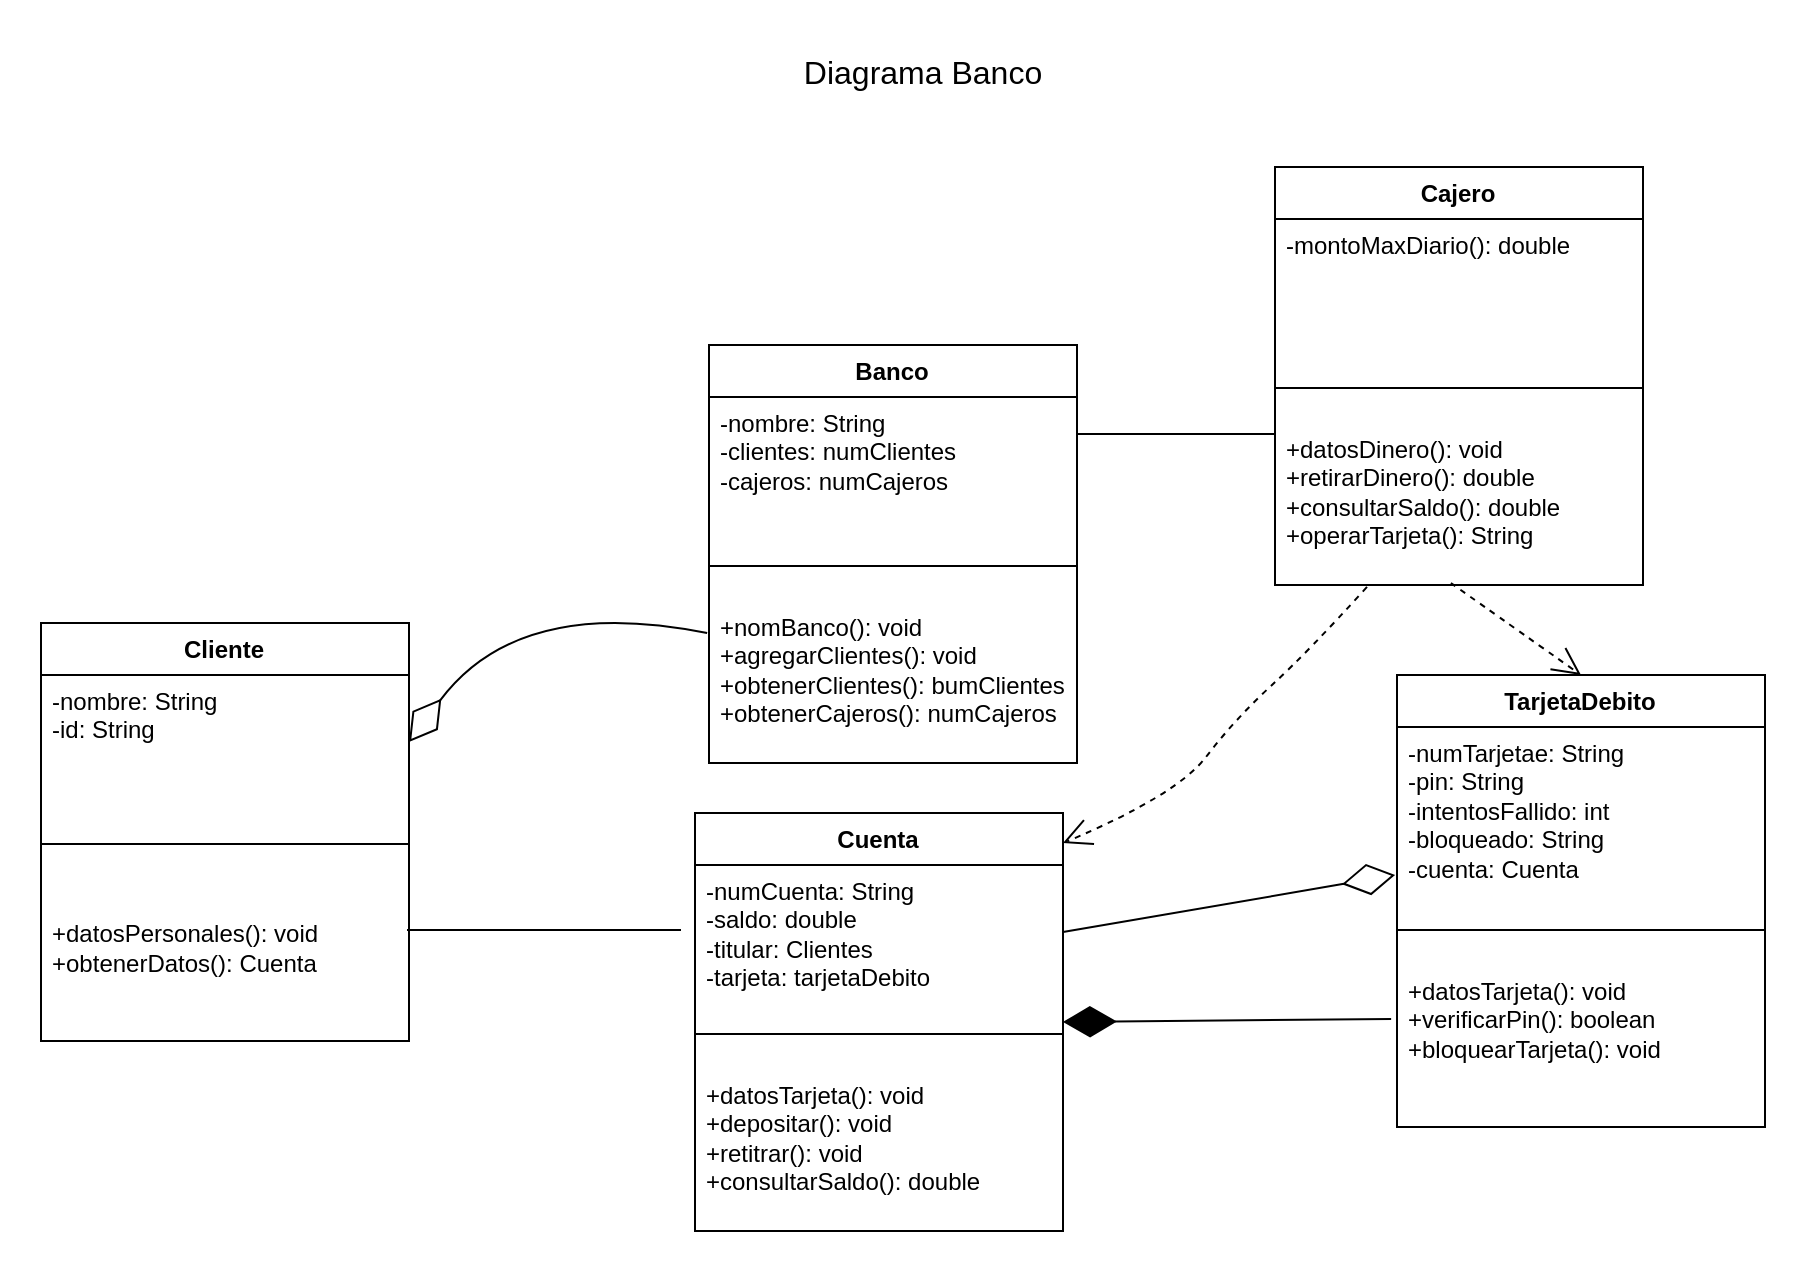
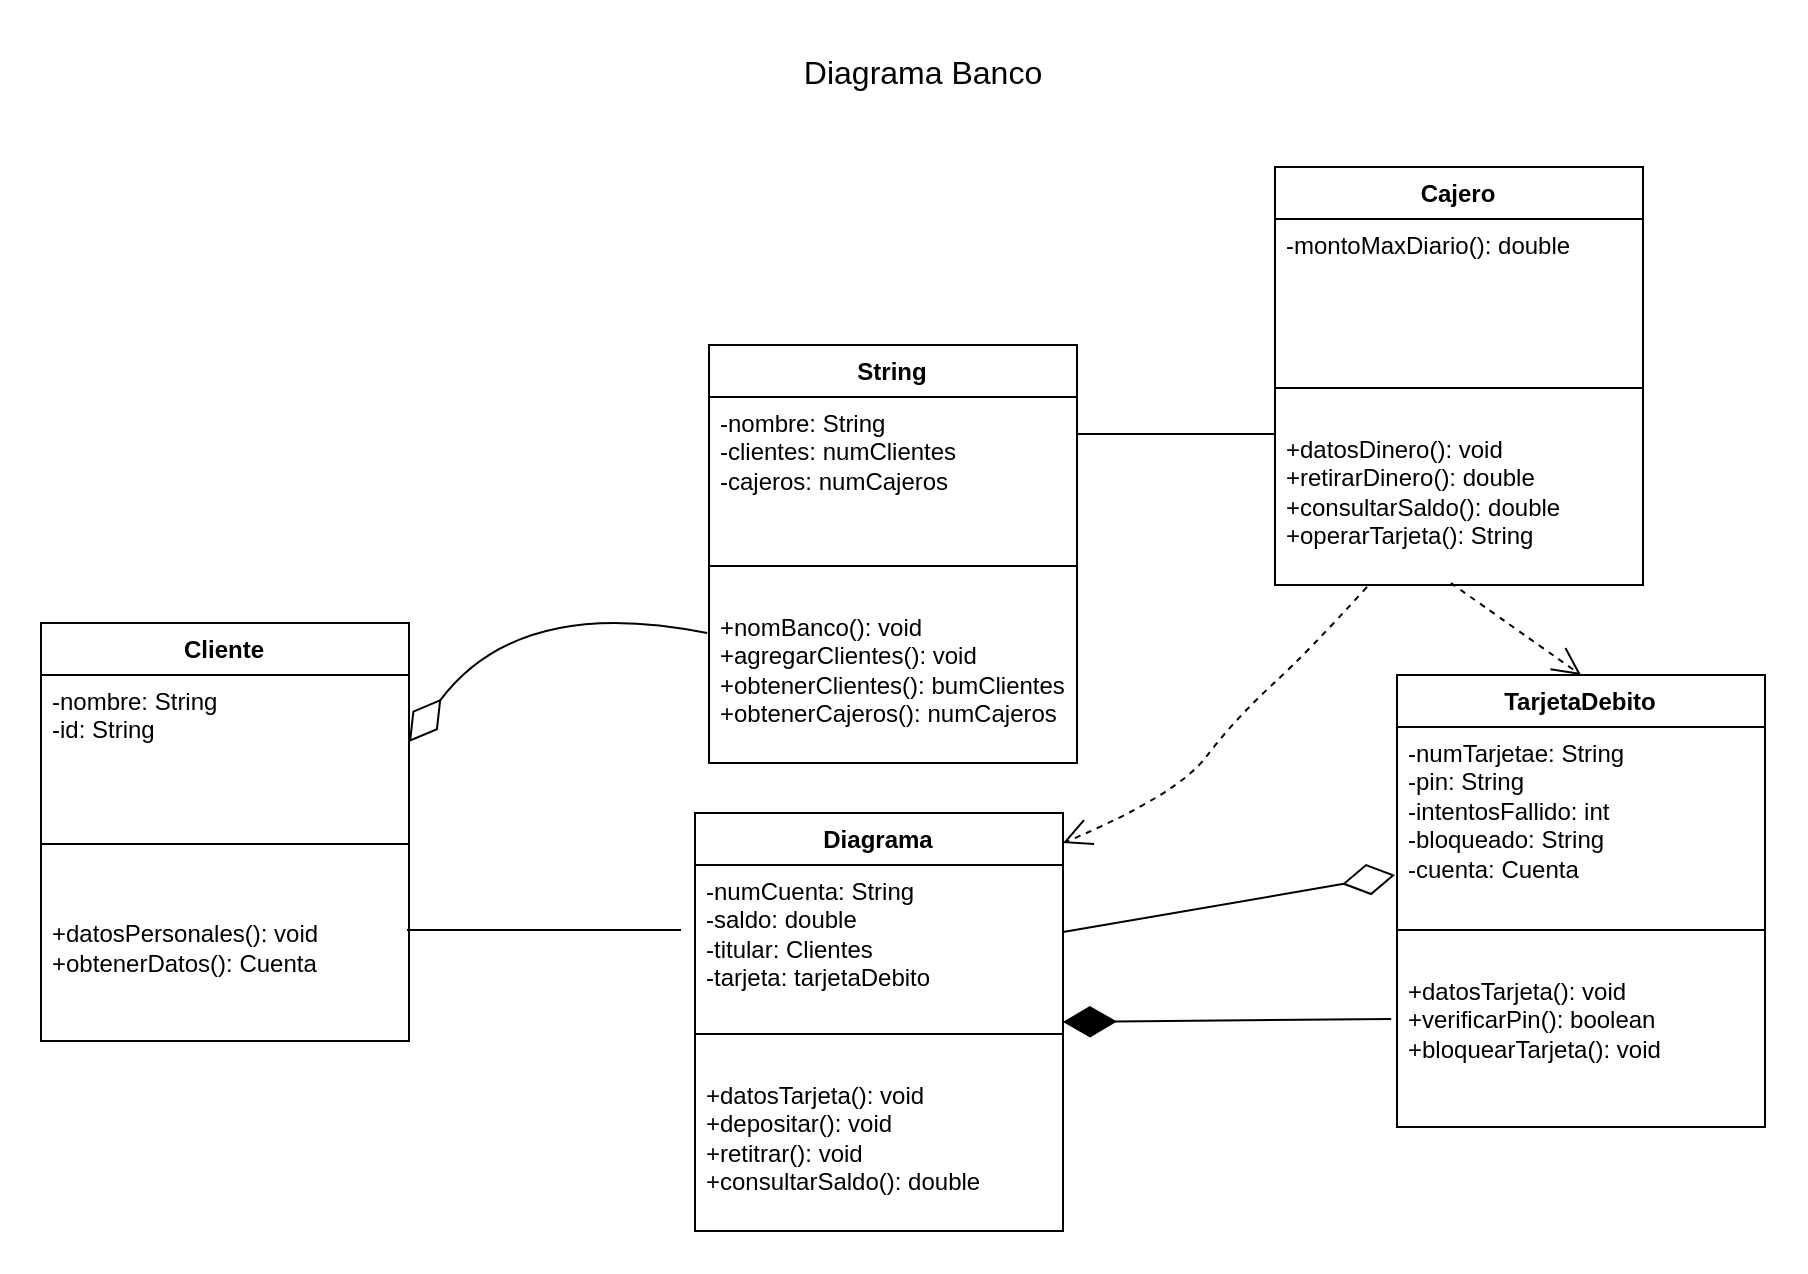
(893, 373) -> (893, 373)
(879, 841) -> (879, 841)
